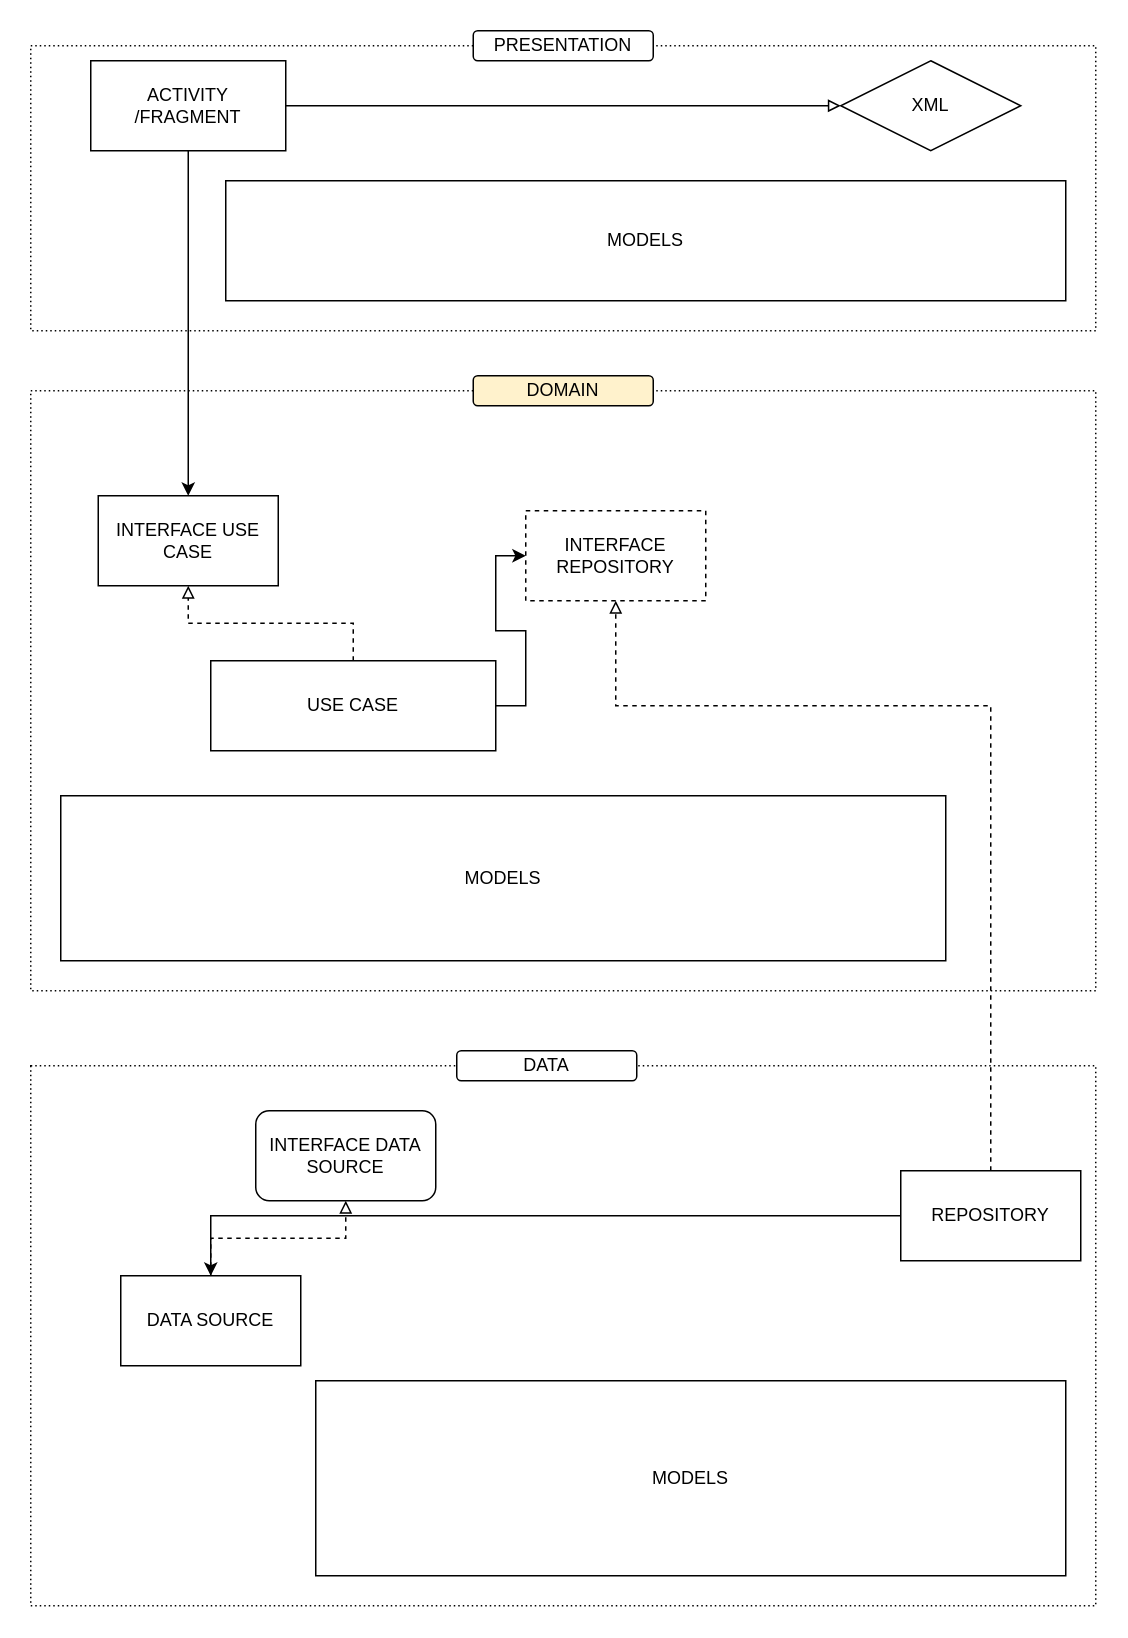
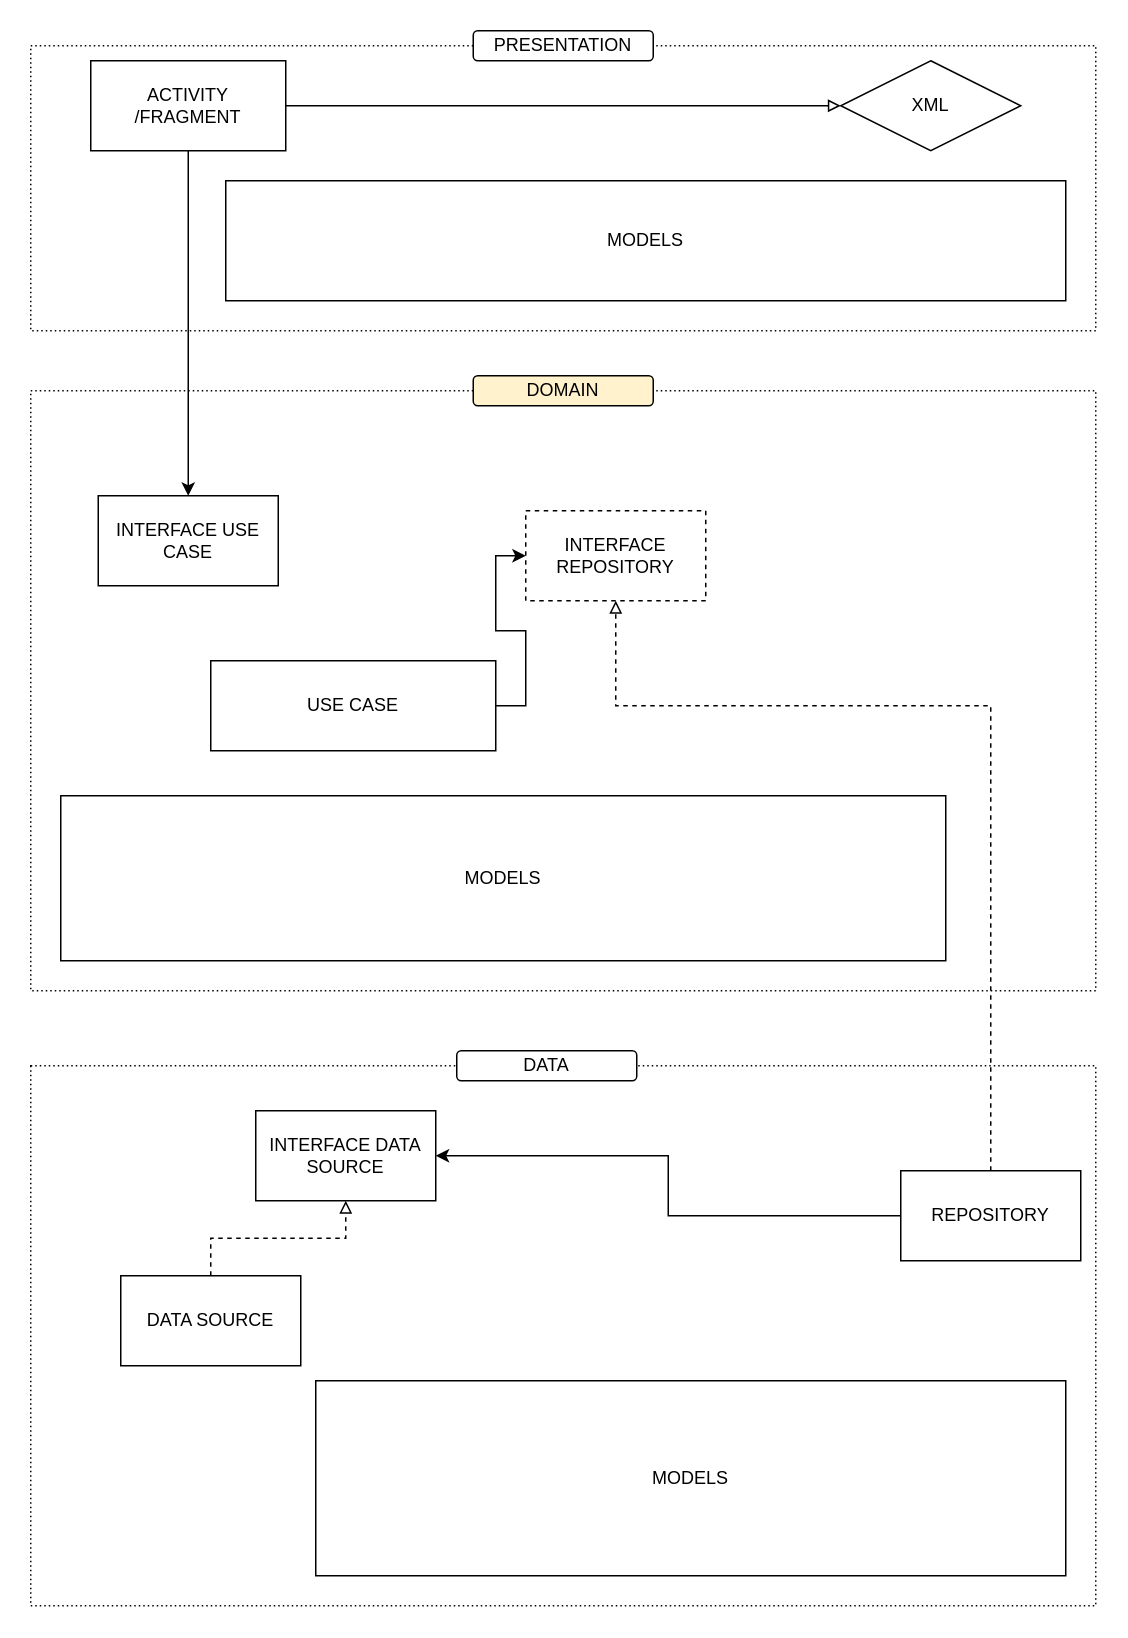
(277, 623) -> none
(346, 1156) -> (346, 1156)
(431, 1216) -> (588, 1156)
